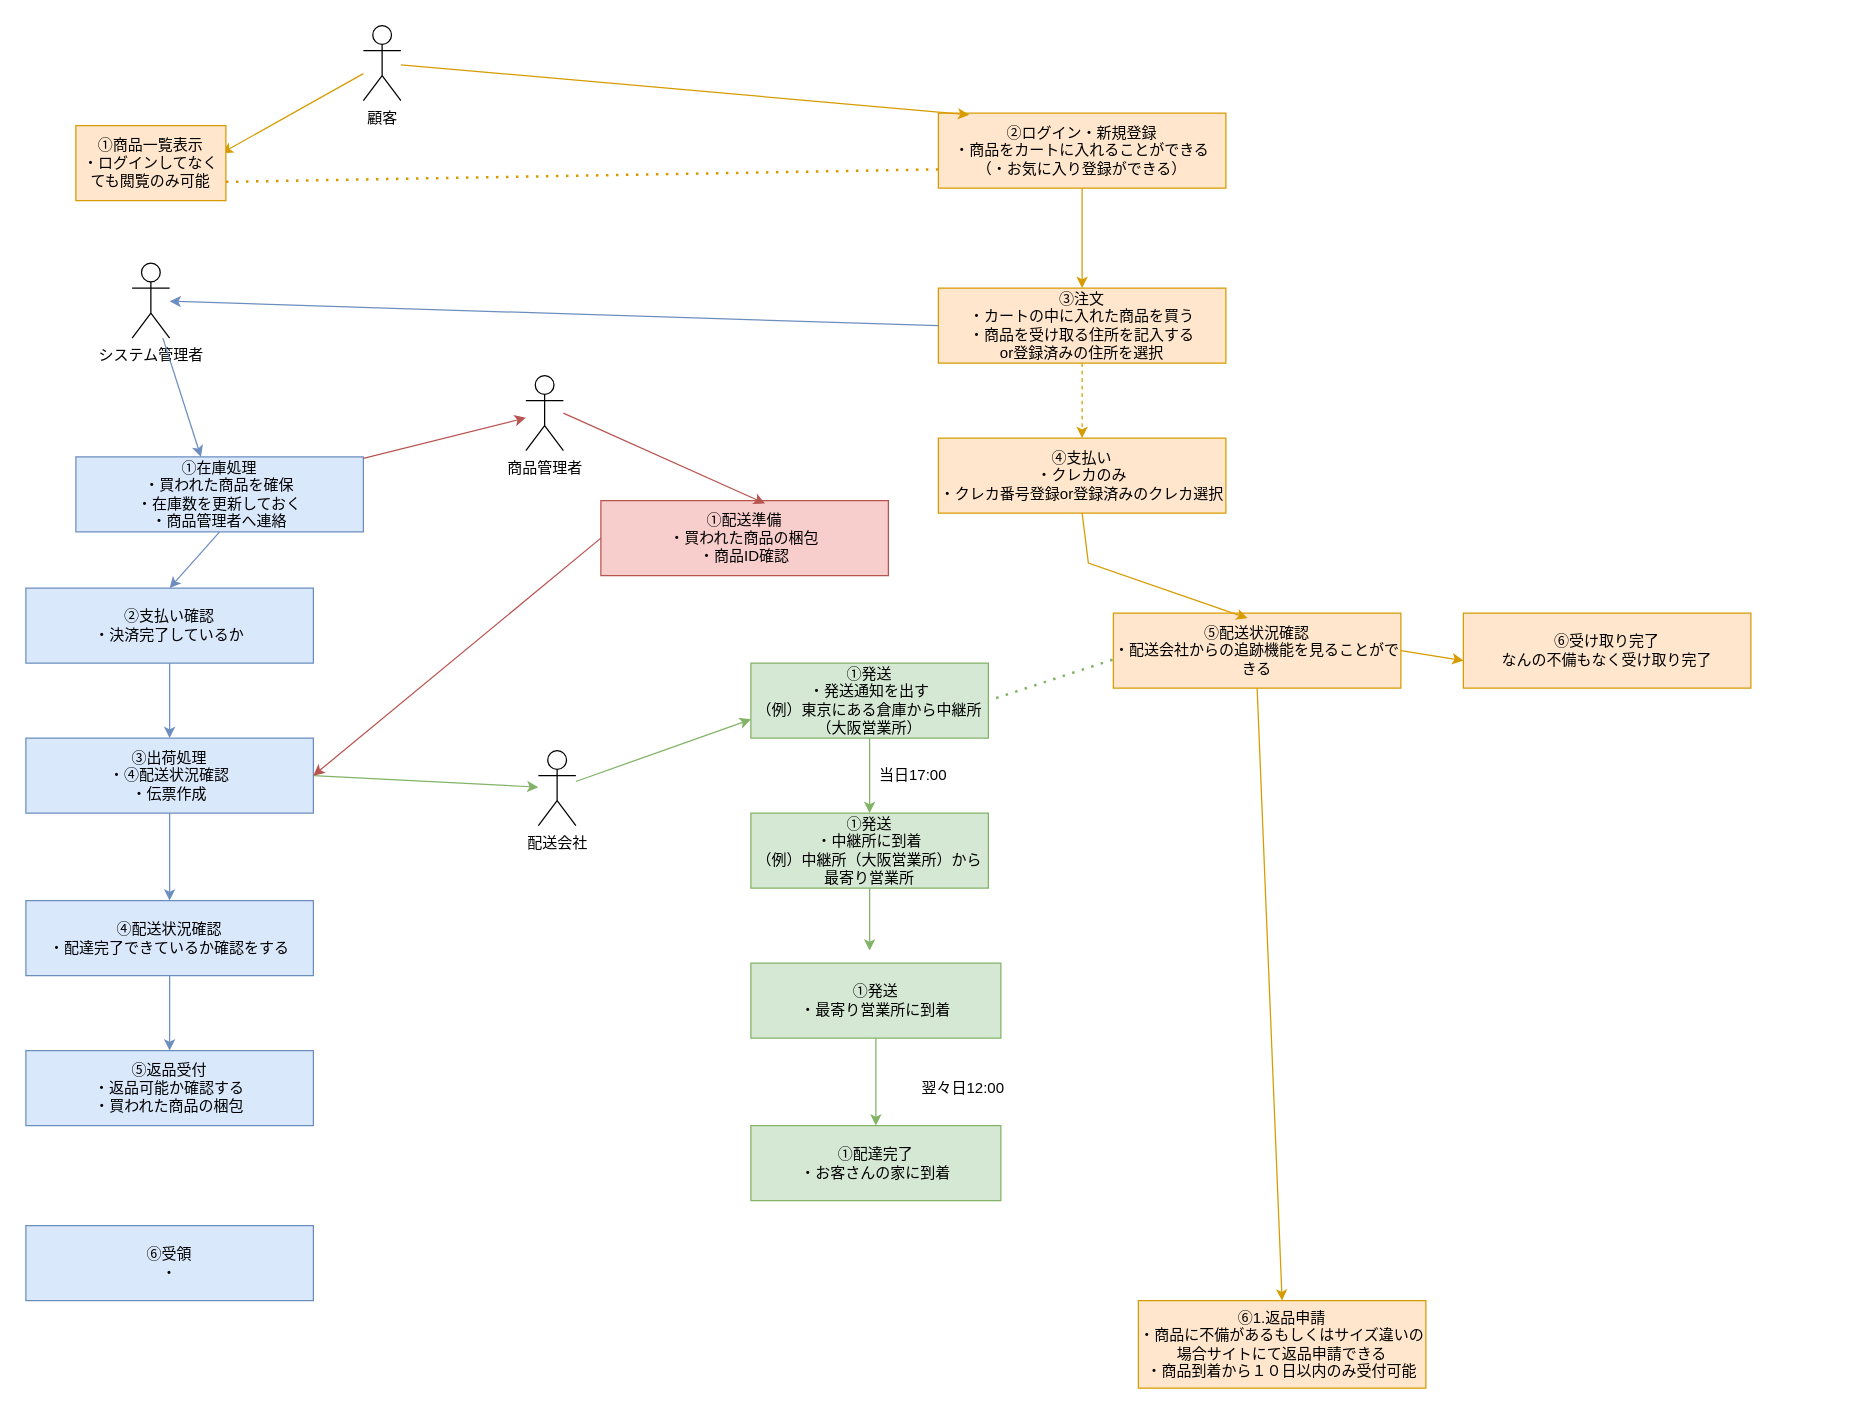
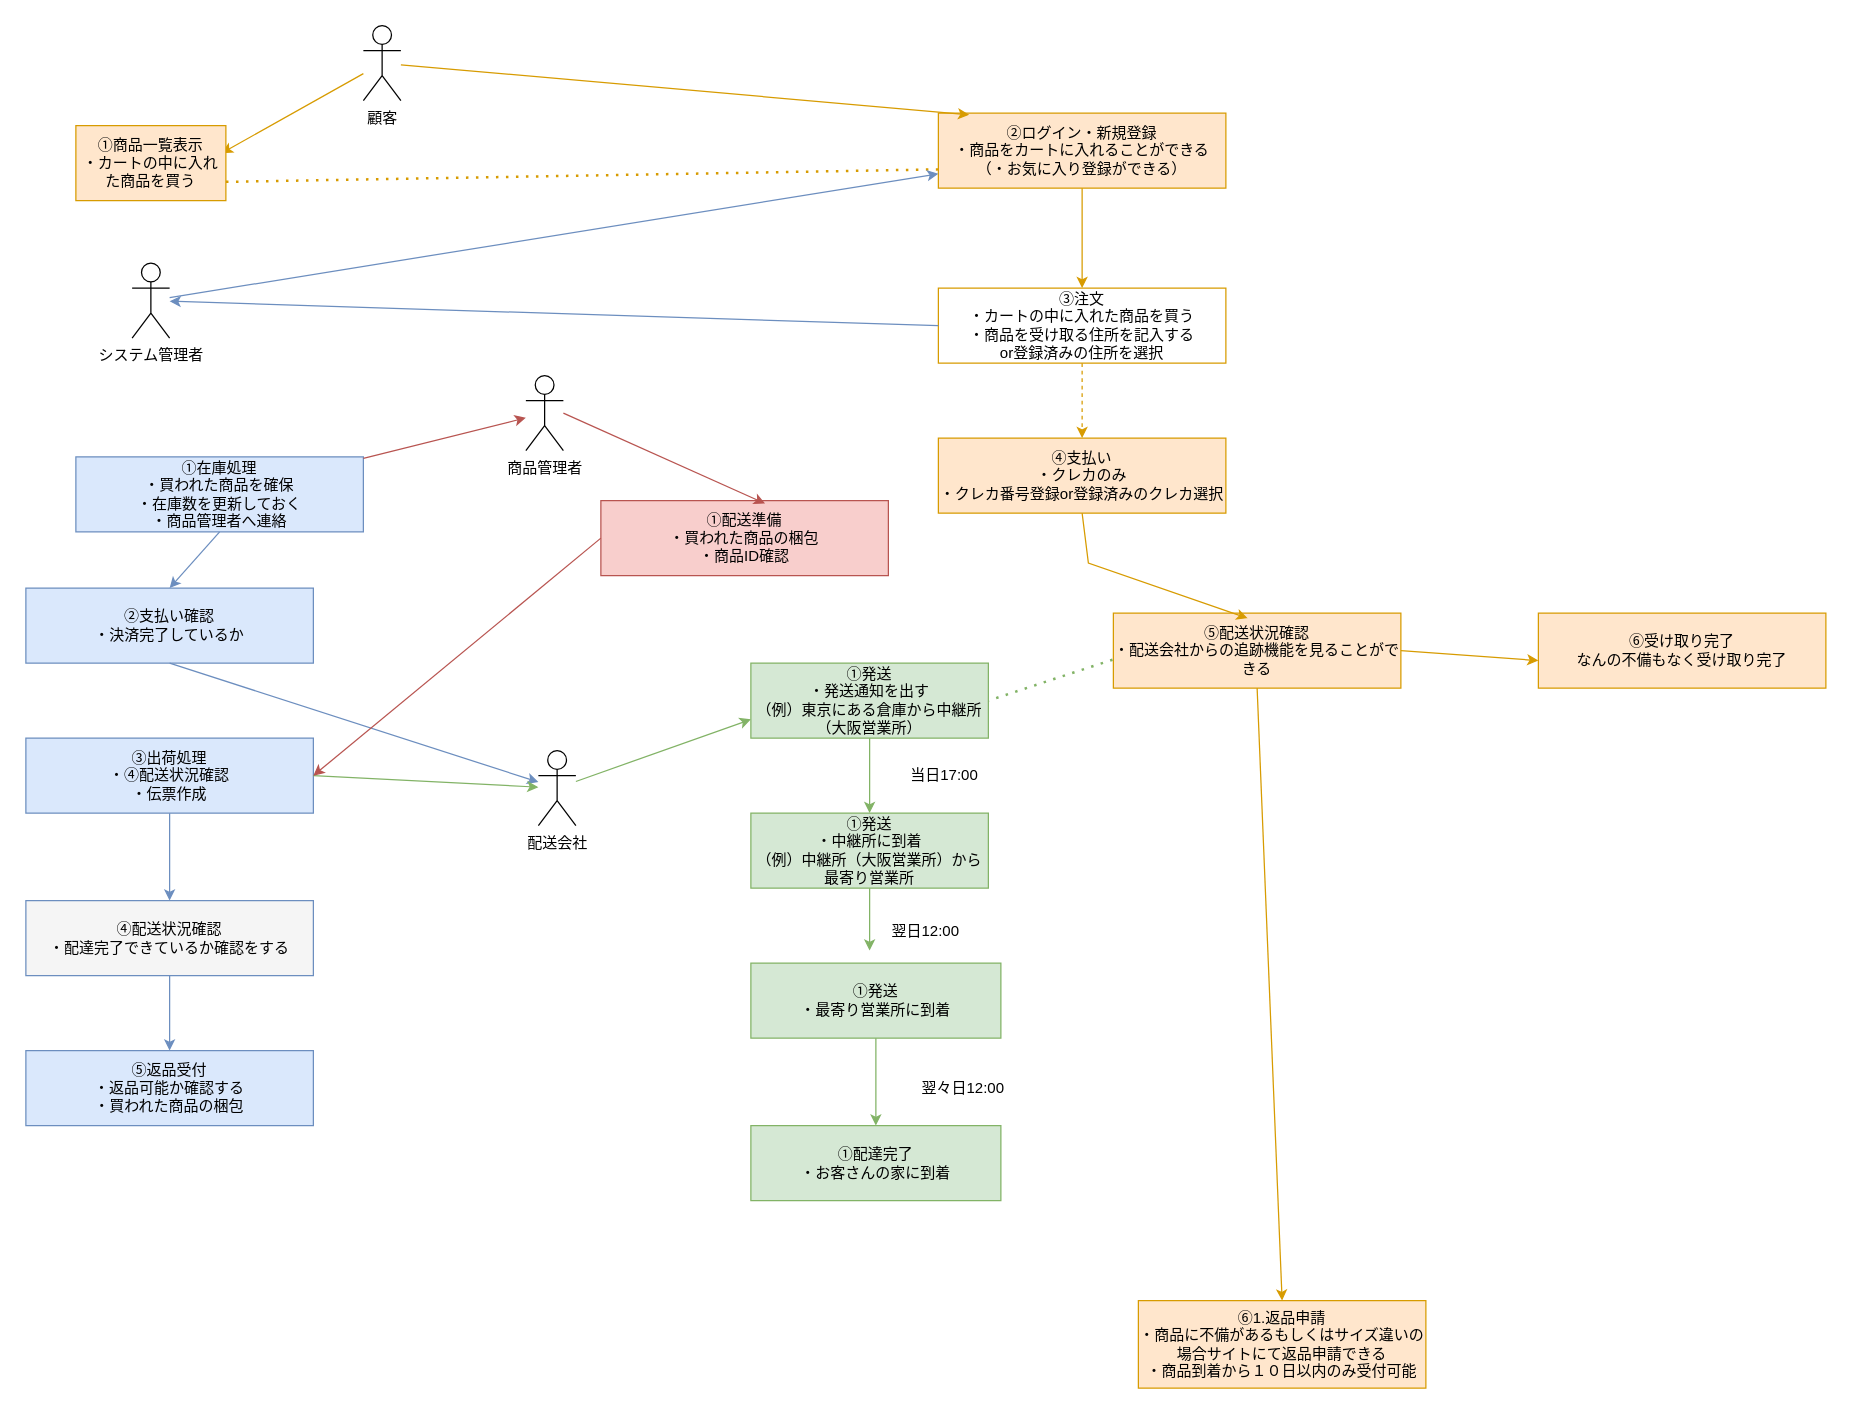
(151, 163) -> (151, 163)
(1082, 326) -> (1082, 326)
(180, 394) -> (550, 236)
(1607, 651) -> (1682, 651)
(169, 696) -> (349, 721)
(913, 776) -> (944, 776)
none -> (926, 932)
(169, 938) -> (169, 938)
(169, 1263) -> none
